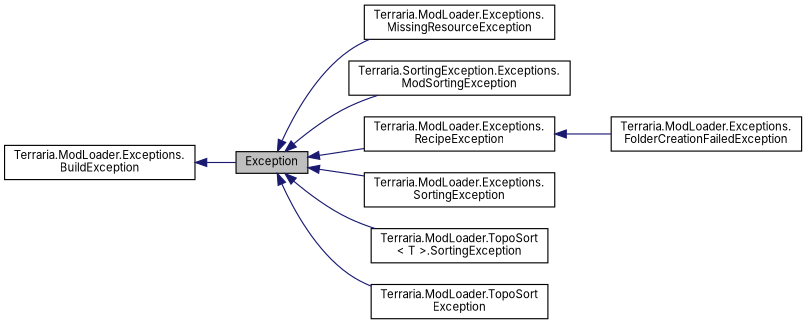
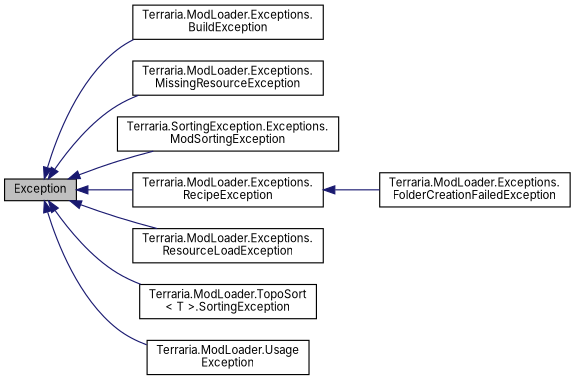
(221, 162) -> (79, 95)
(460, 190) -> (228, 246)
(460, 302) -> (228, 357)
